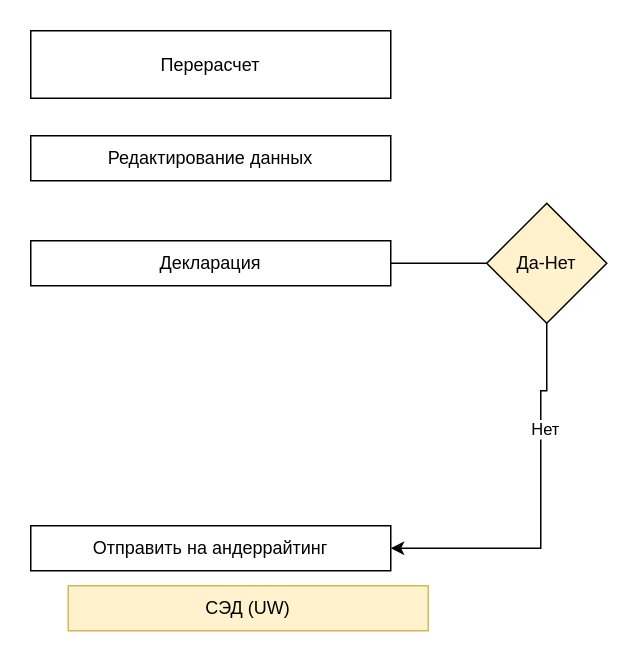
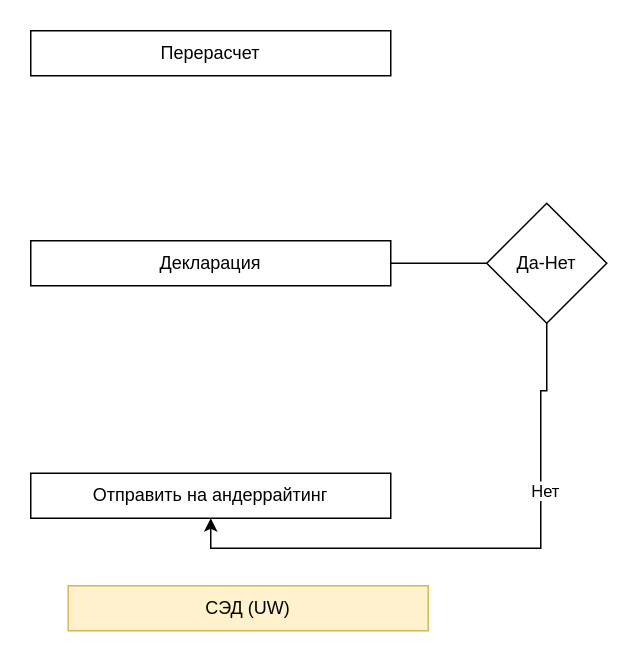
(211, 65) -> (211, 53)
(211, 158) -> none
(547, 263) -> (547, 263)
(211, 548) -> (211, 496)
